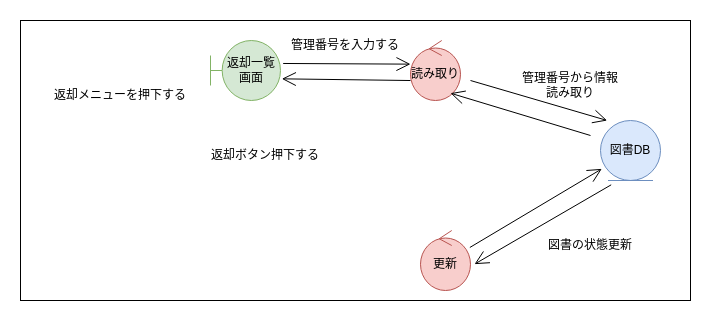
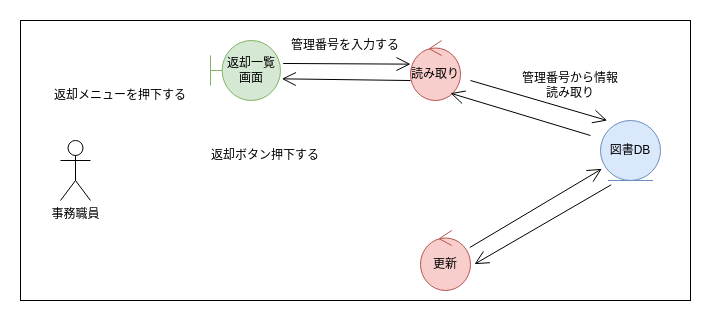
none -> (76, 171)
(591, 246) -> none
